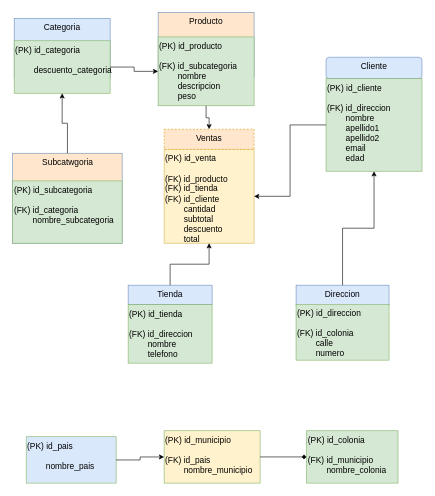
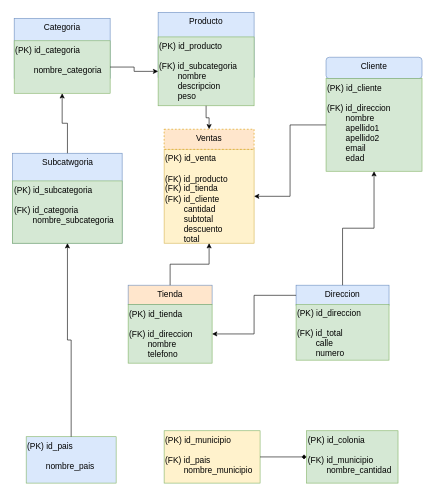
(206, 22) -> (206, 22)
(59, 55) -> (52, 55)
(68, 163) -> (68, 163)
(170, 295) -> (170, 295)
none -> (254, 295)
(333, 329) -> (333, 329)
(343, 450) -> (343, 450)
(140, 457) -> (67, 294)
